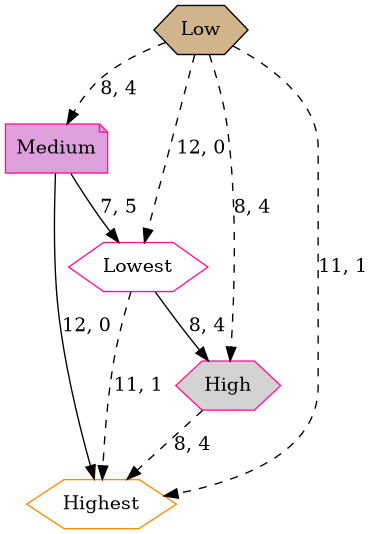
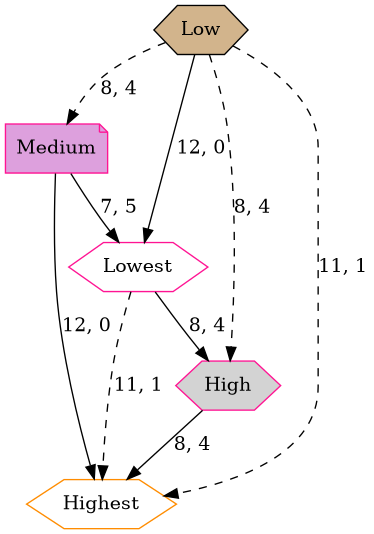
(171, 142) -> (171, 142)
(170, 440) -> (170, 440)
